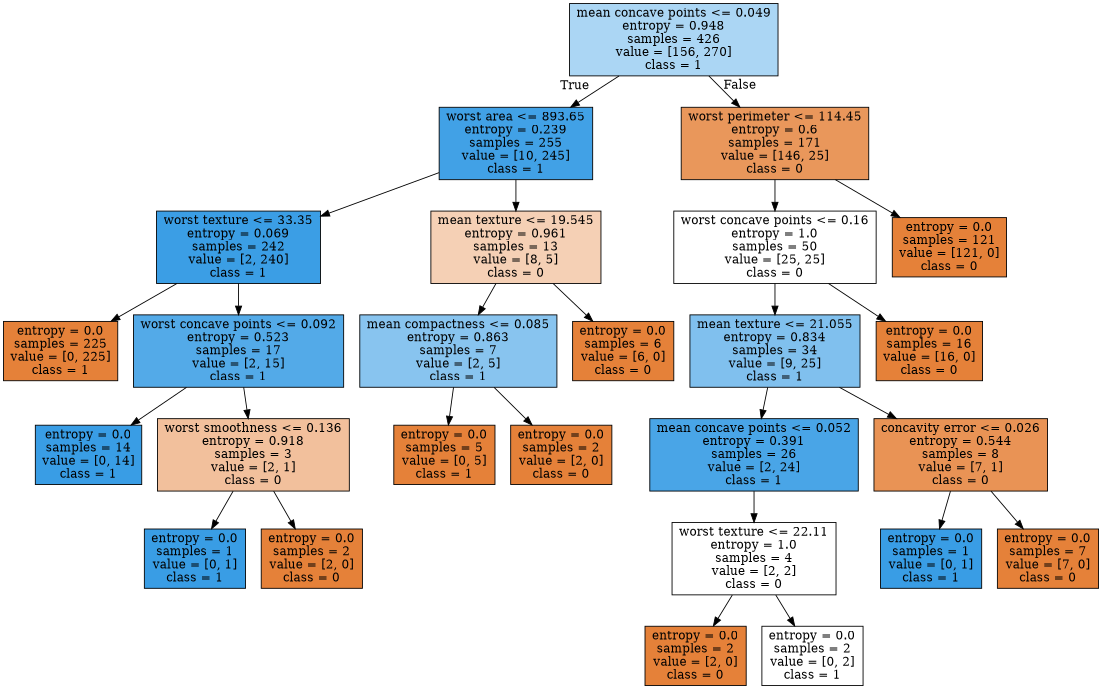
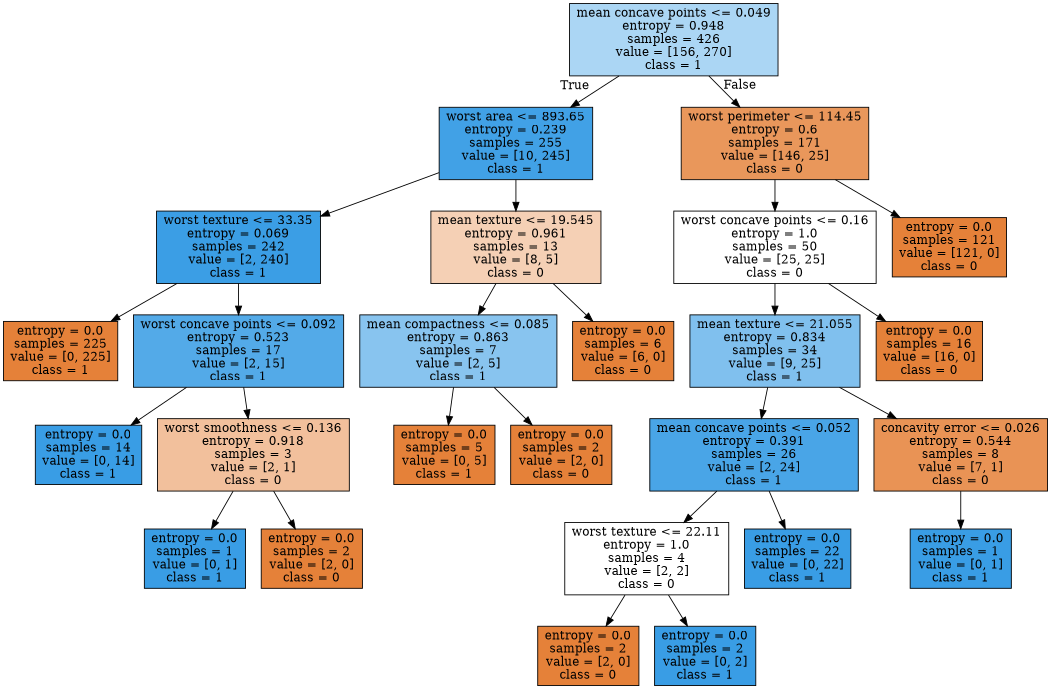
none -> (798, 559)
(1048, 559) -> none
(812, 656) -> (705, 656)
